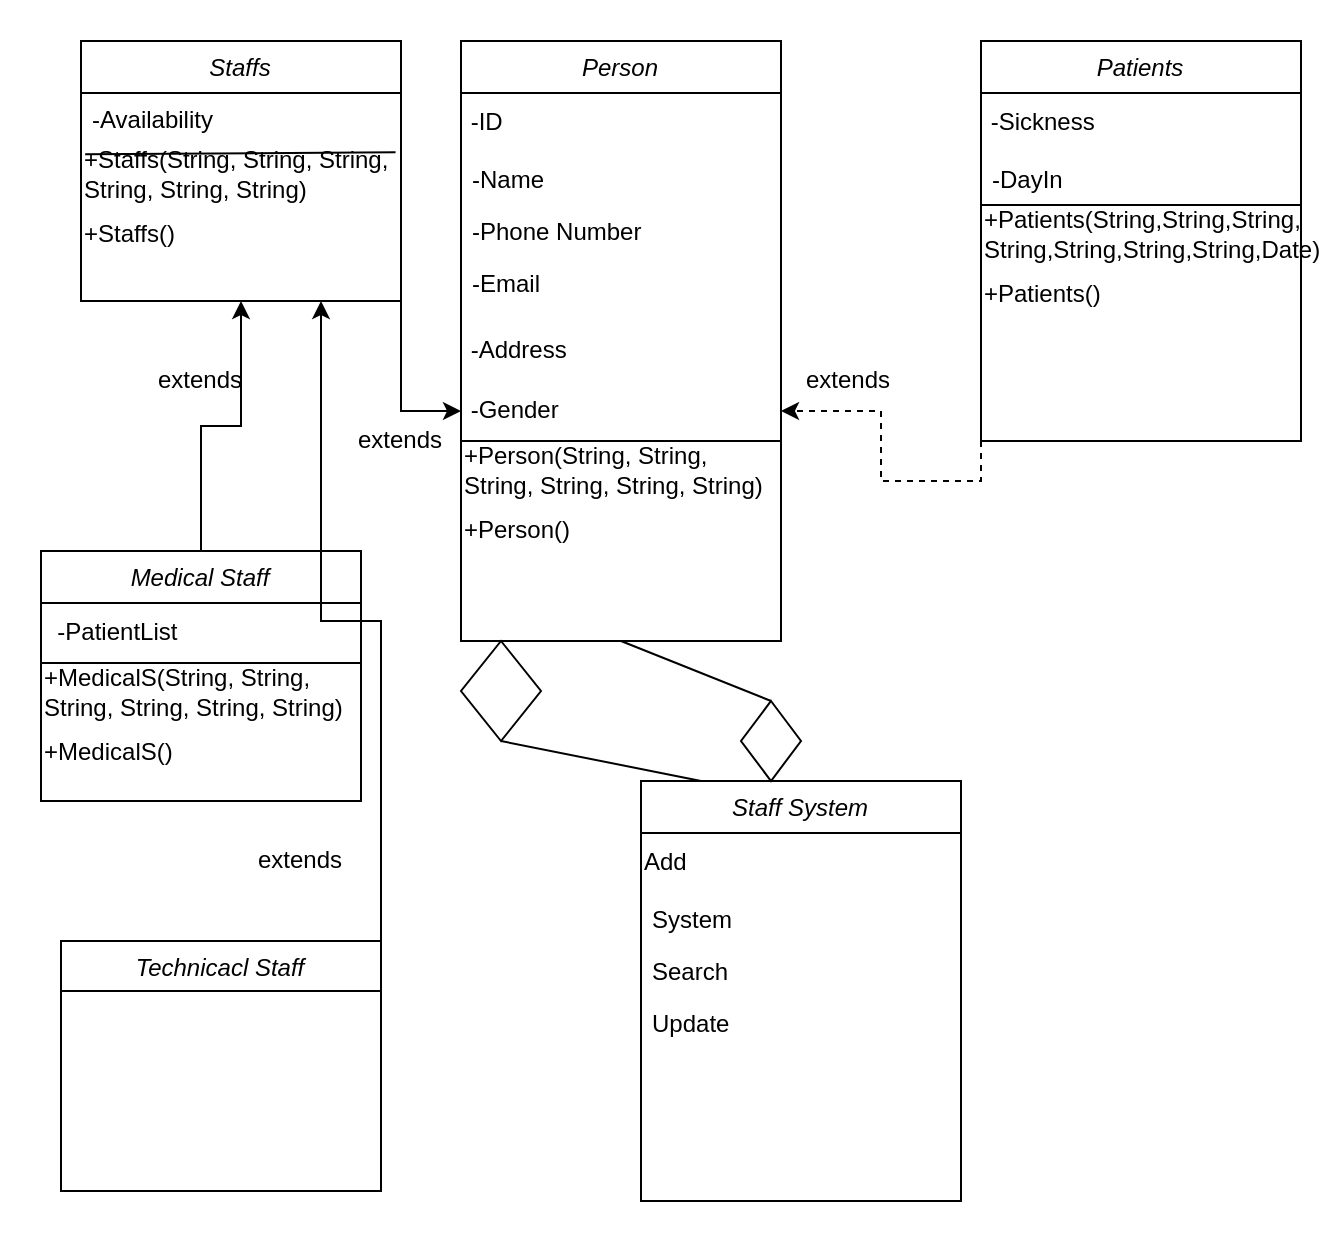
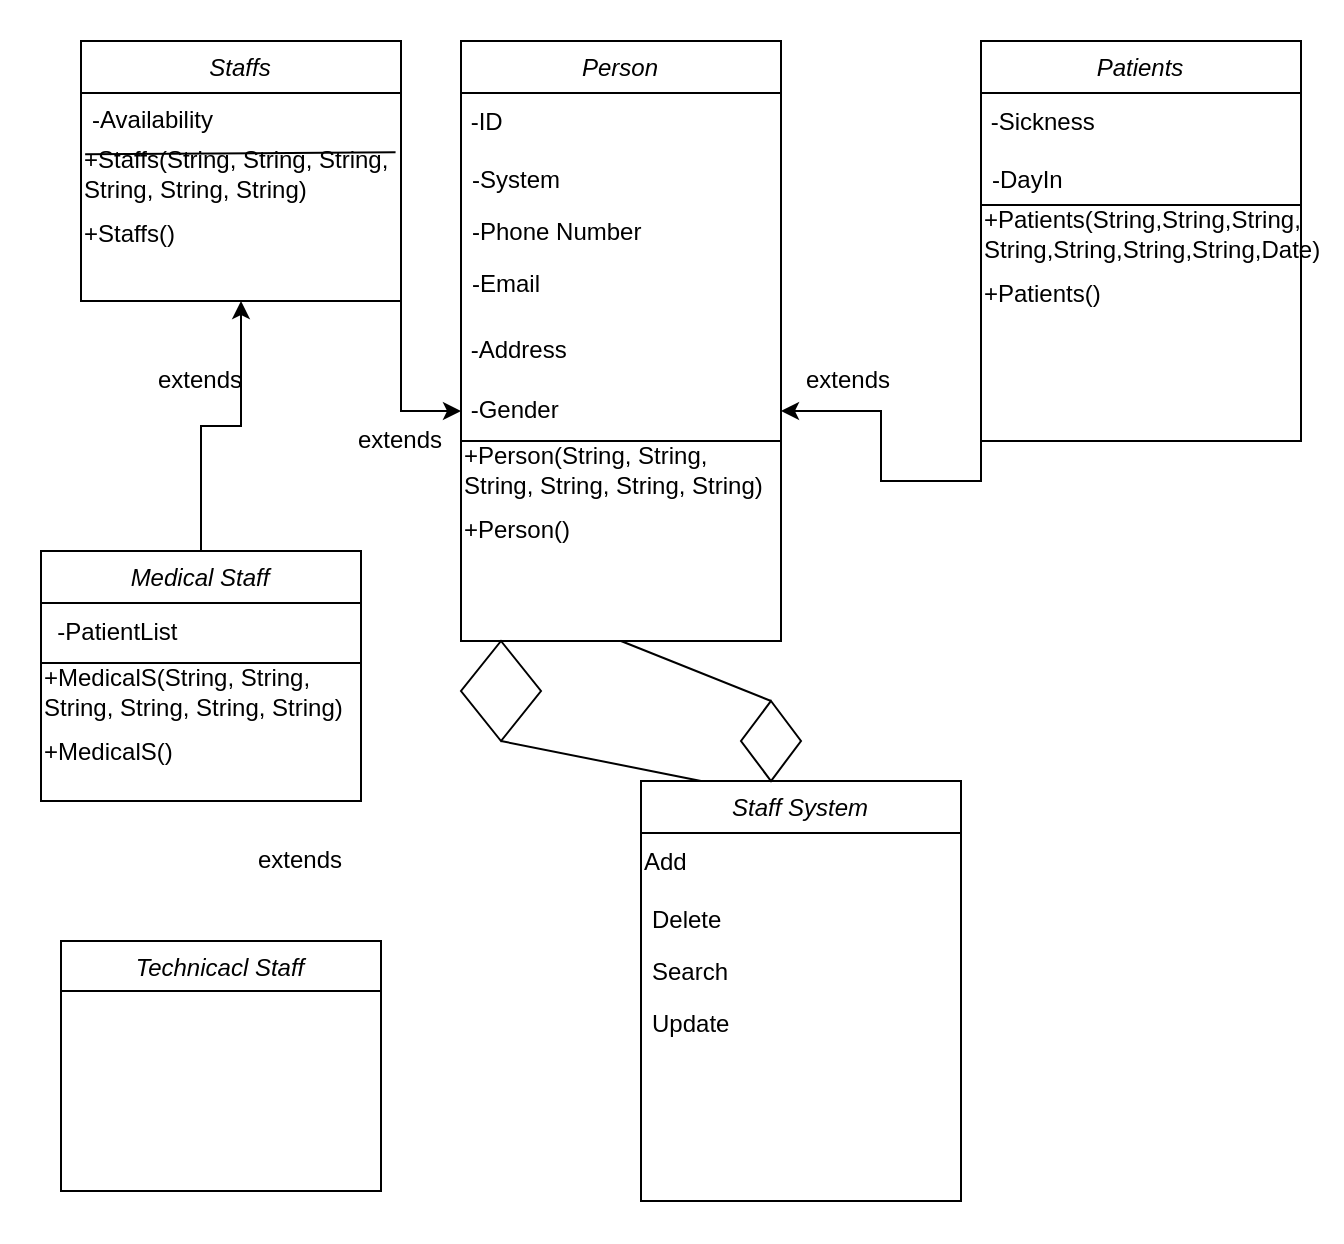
(506, 180) -> (519, 180)
(881, 471) -> (881, 471)
(357, 621) -> none
(692, 920) -> (689, 920)
